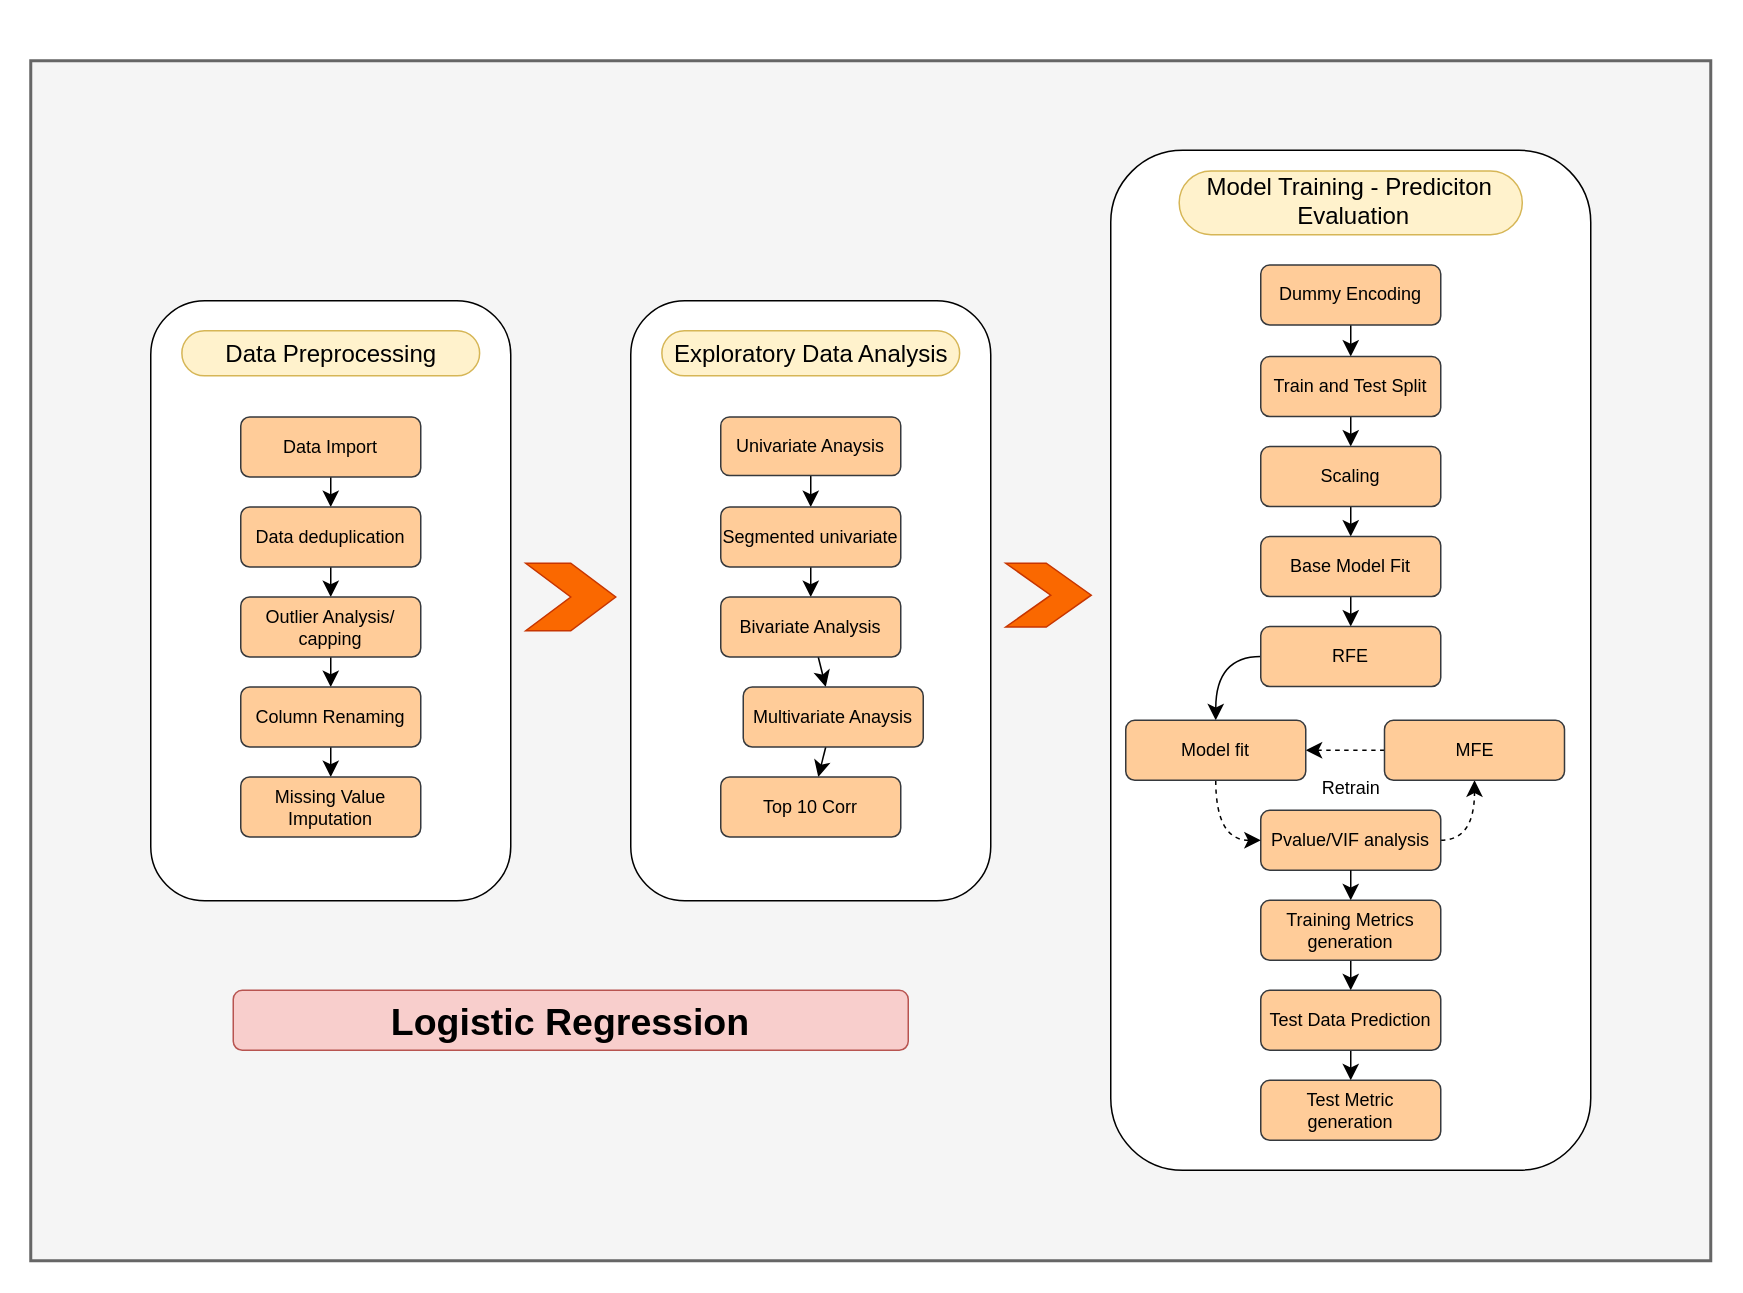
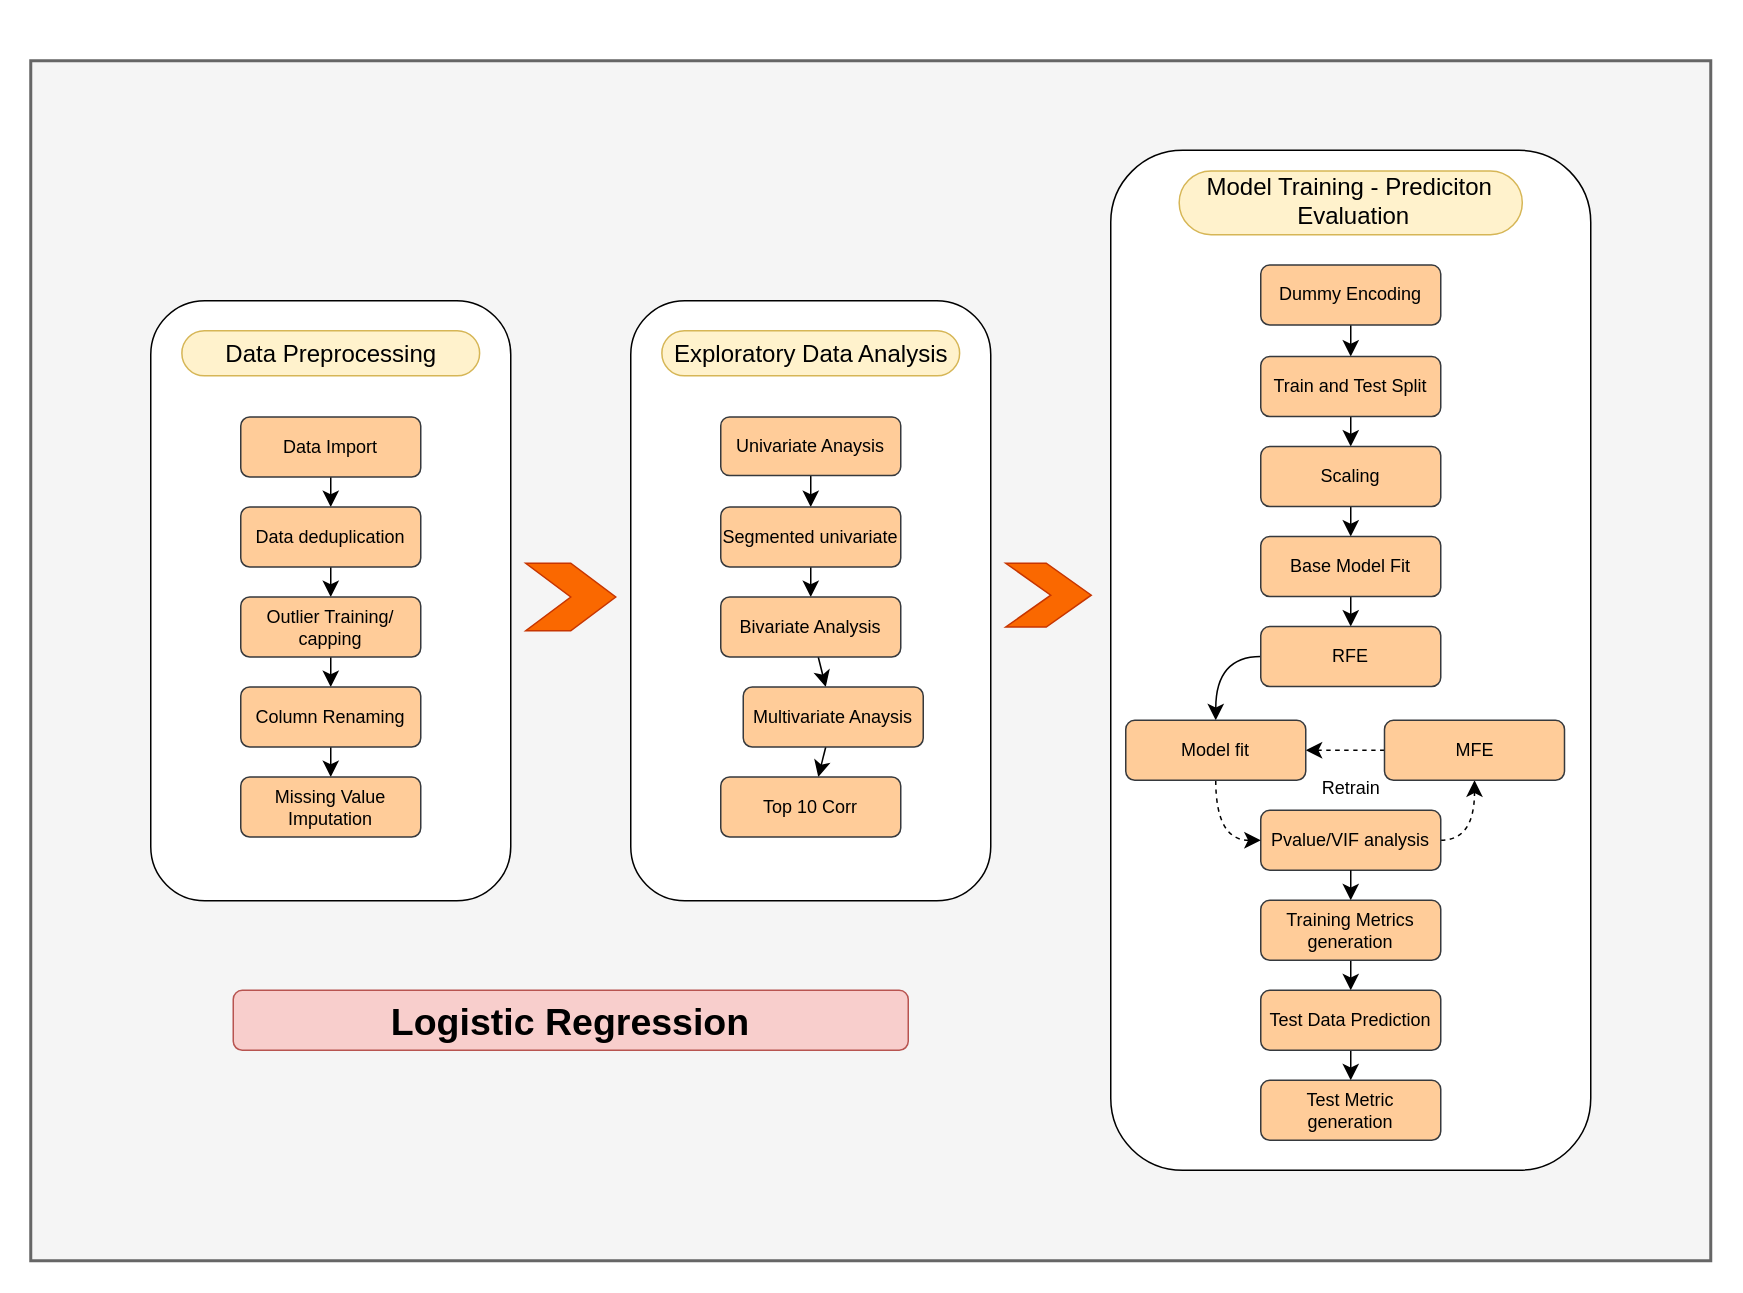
(331, 628) -> (331, 628)
